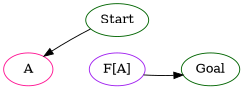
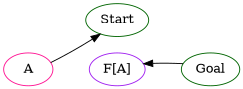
(71, 40) -> (72, 51)
(159, 75) -> (168, 63)
